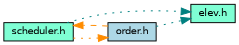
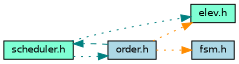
(169, 24) -> (168, 34)
(96, 25) -> (96, 44)
(86, 38) -> (86, 57)
none -> (213, 50)
